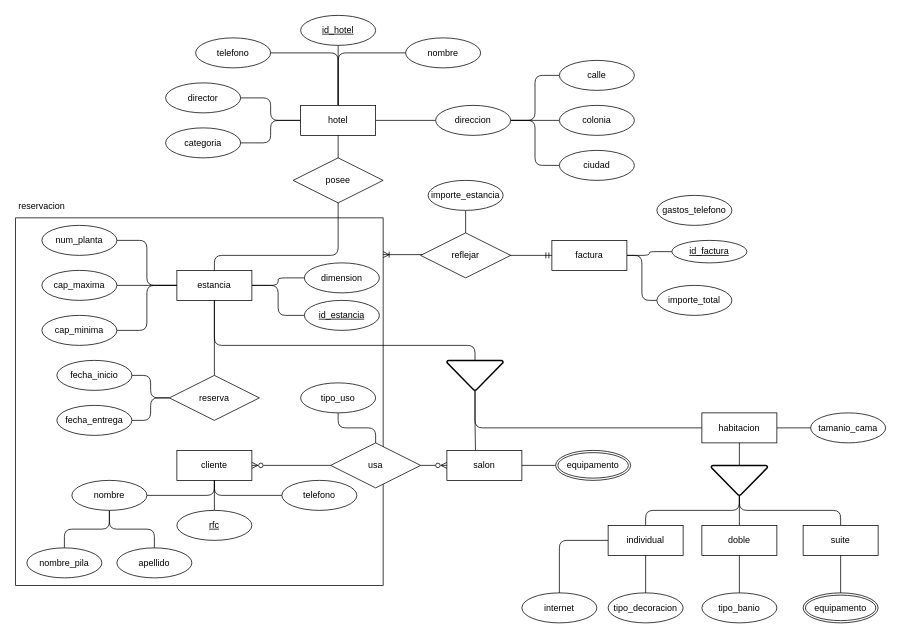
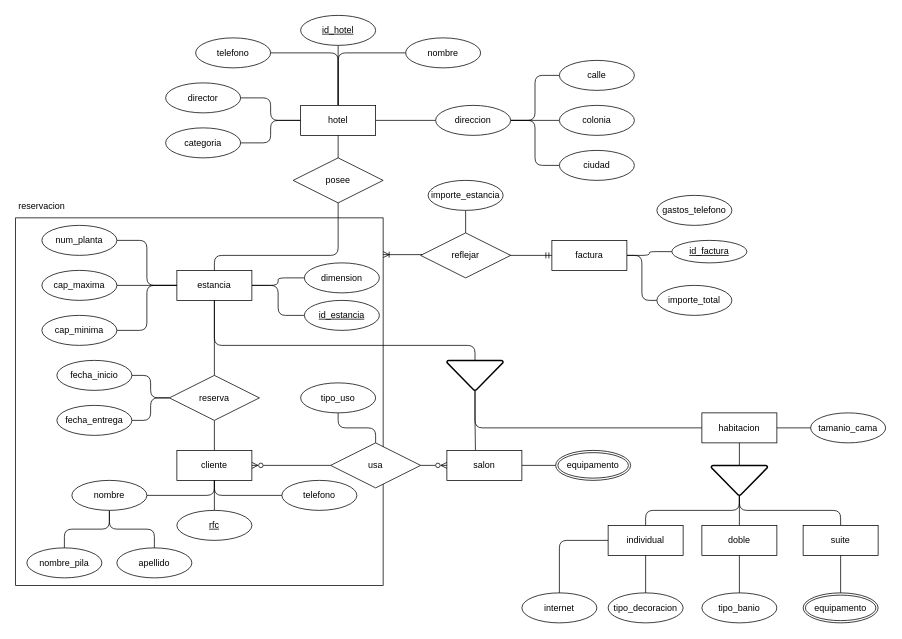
none -> (214, 435)
